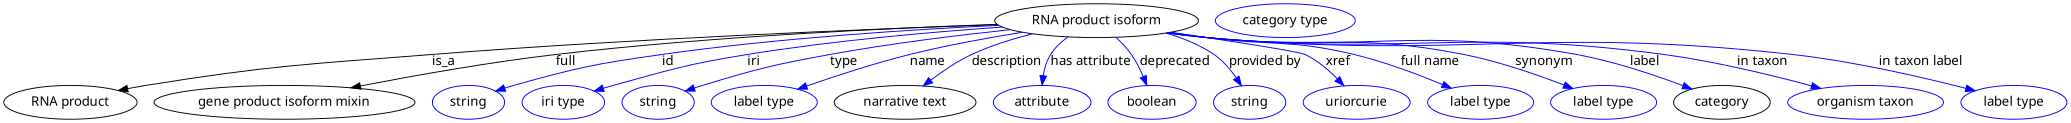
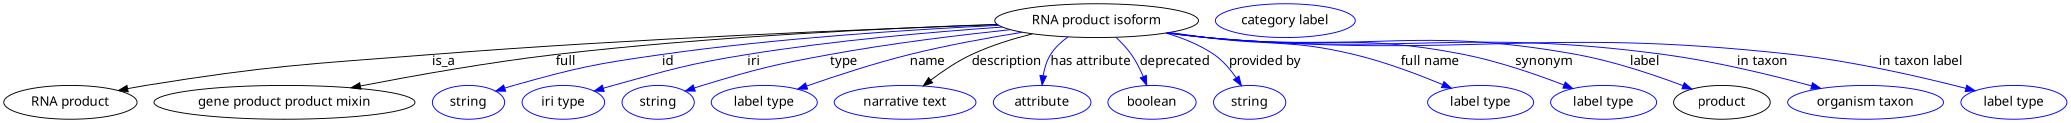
(1285, 21) -> (1285, 21)
(979, 51) -> (979, 51)
(284, 102) -> (284, 102)
(905, 102) -> (905, 102)
(1357, 102) -> none
(1722, 102) -> (1722, 102)
